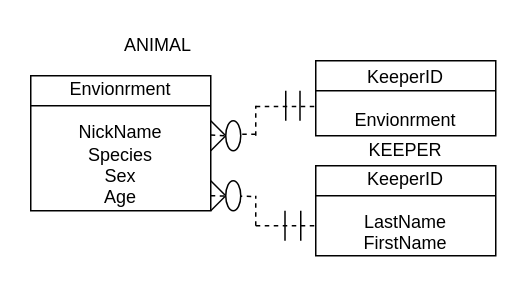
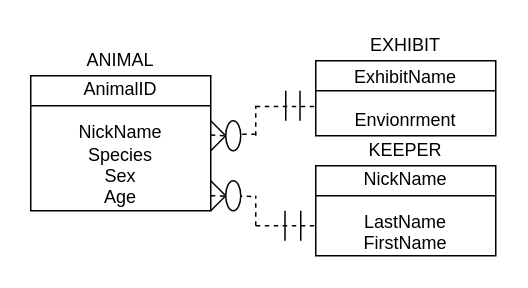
(158, 46) -> (121, 61)
none -> (406, 46)
(406, 98) -> (406, 98)
(121, 143) -> (121, 143)
(406, 211) -> (406, 211)
